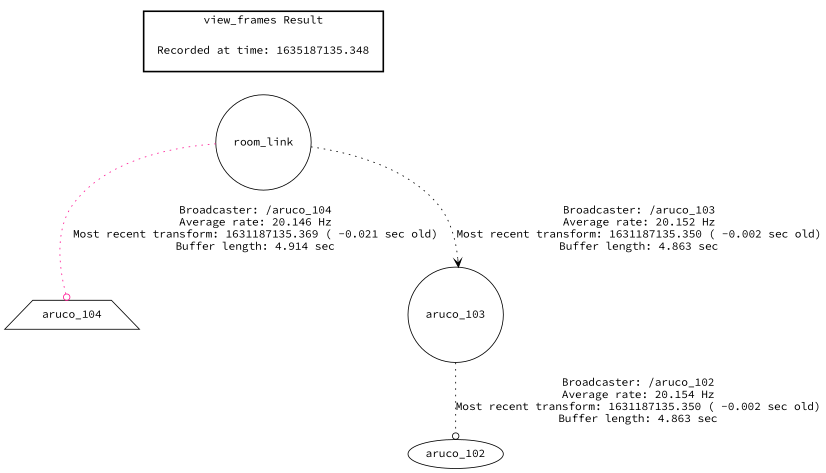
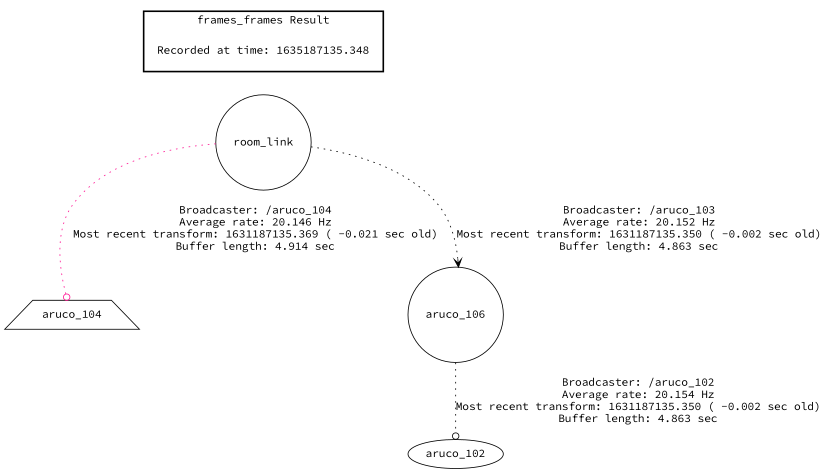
(263, 21) -> (263, 21)
(456, 315) -> (456, 315)
